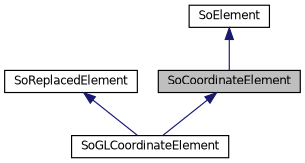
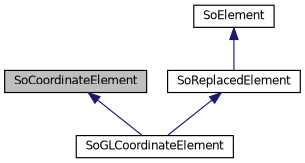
(229, 55) -> (234, 55)
